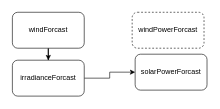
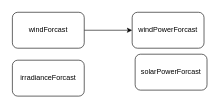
(168, 30) -> (168, 30)
(48, 56) -> (126, 30)
(110, 78) -> none
